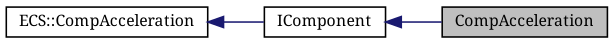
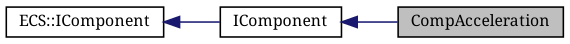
(107, 22) -> (85, 22)
